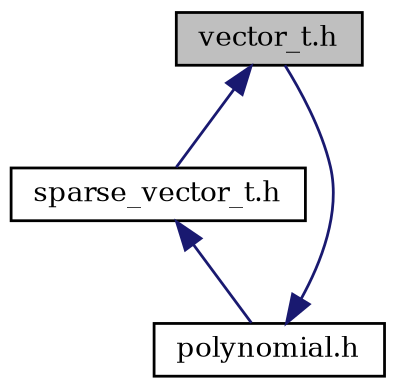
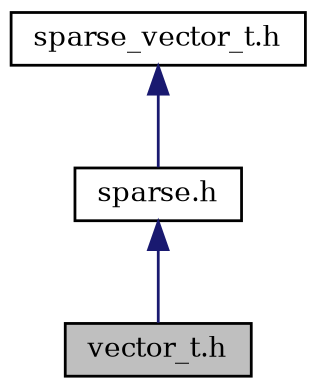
(205, 128) -> none
(269, 350) -> (158, 194)
